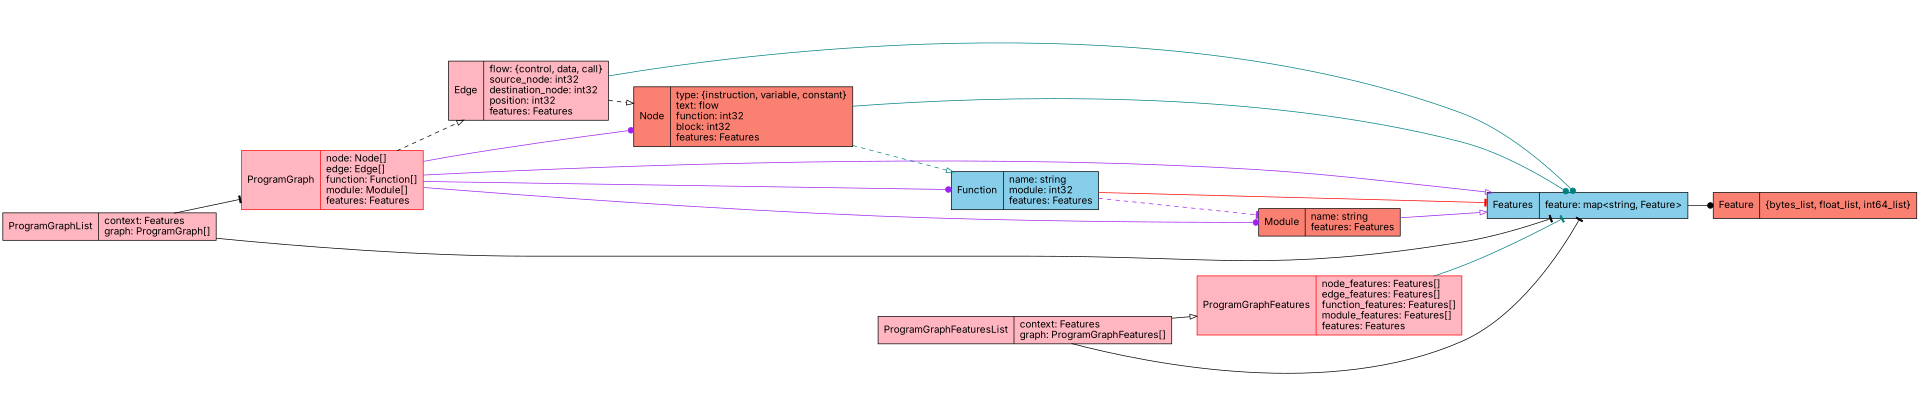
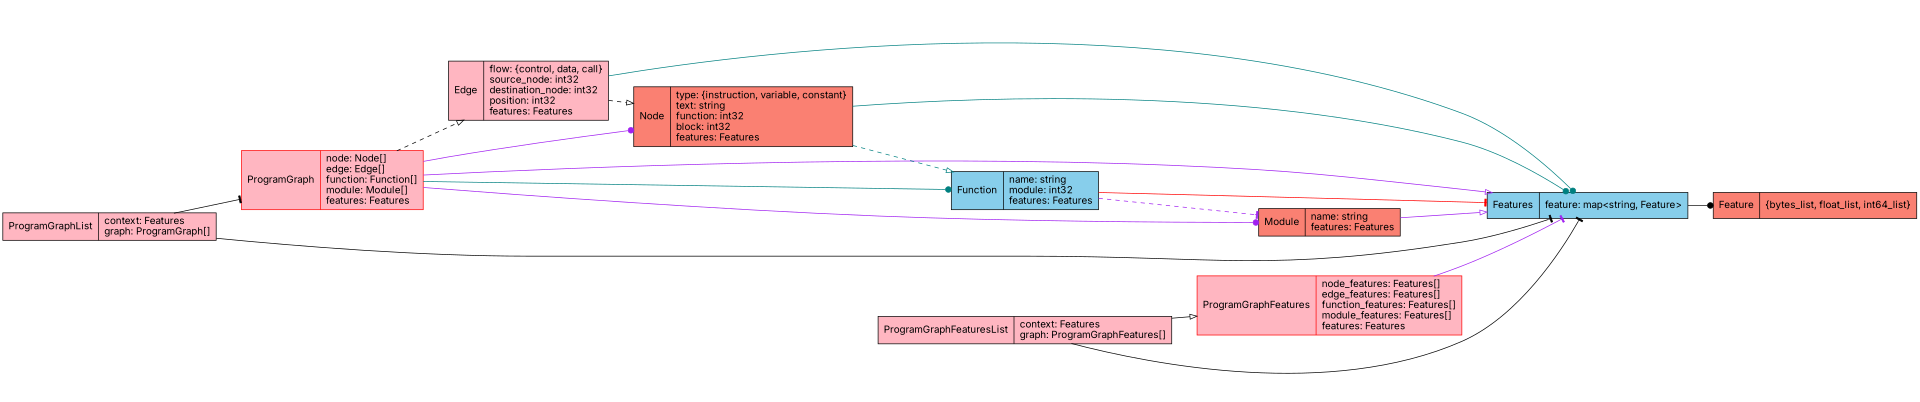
(697, 106) -> (701, 106)
(684, 185) -> (684, 185)
(1498, 251) -> (1498, 251)
